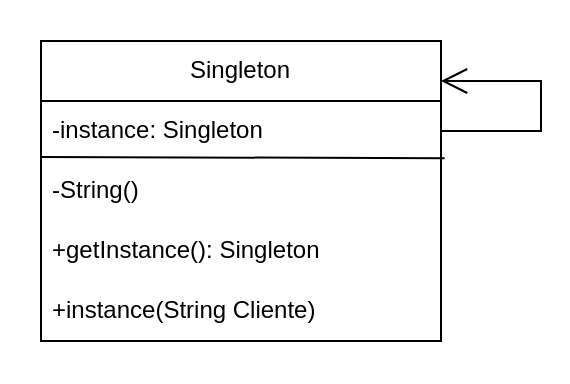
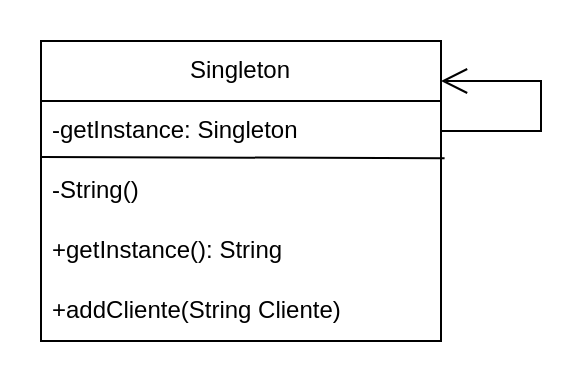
(172, 131) -> (195, 131)
(209, 251) -> (191, 251)
(205, 311) -> (216, 311)
